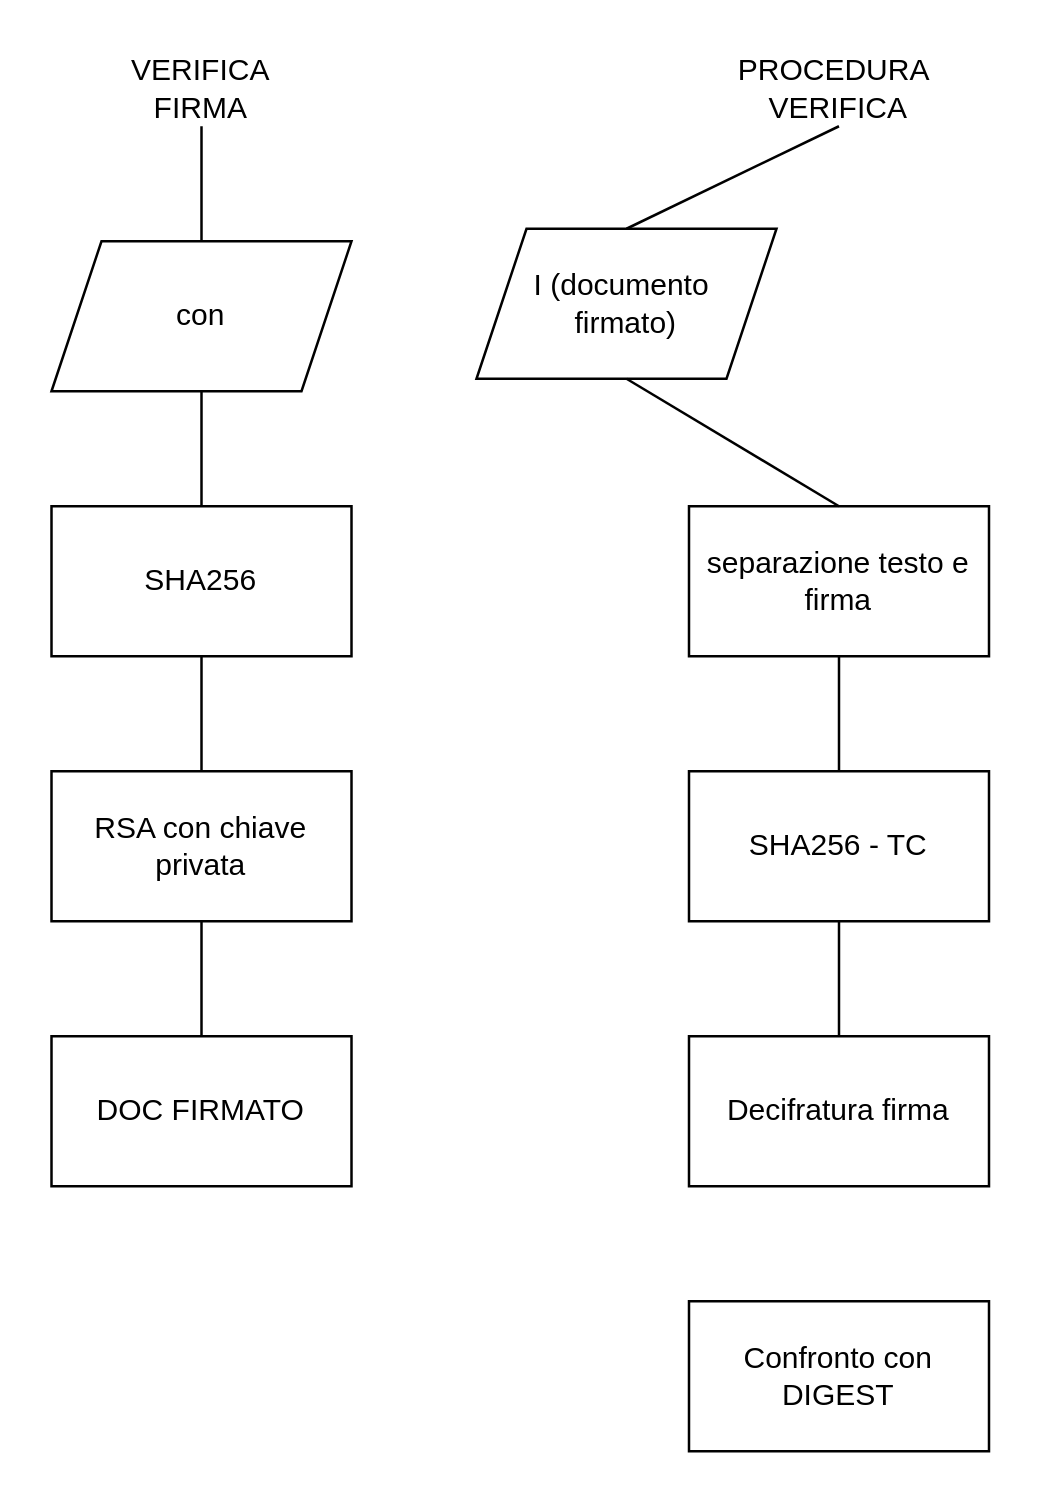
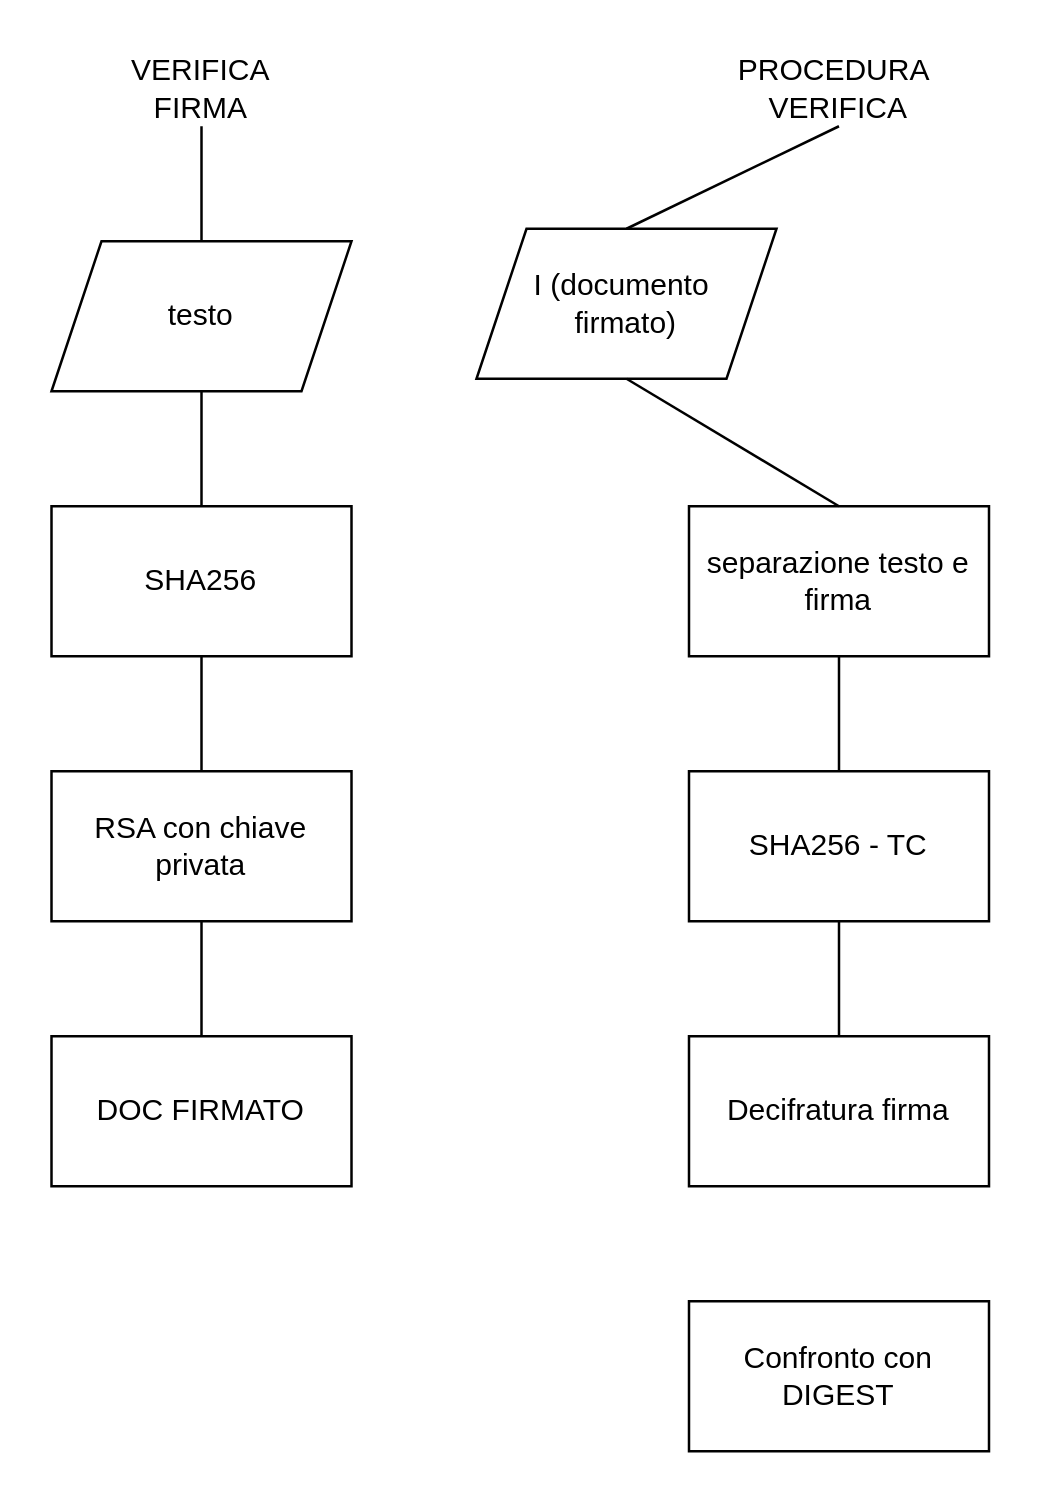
(201, 316) -> (201, 316)
